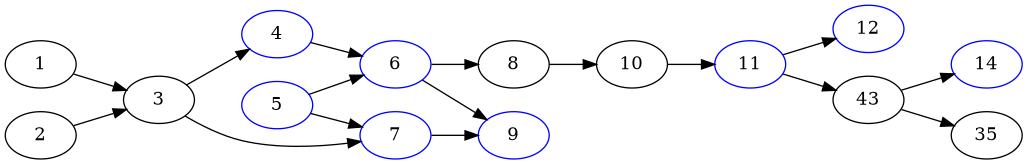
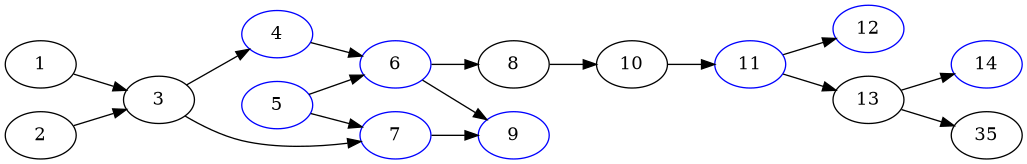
(868, 100) -> (868, 100)
